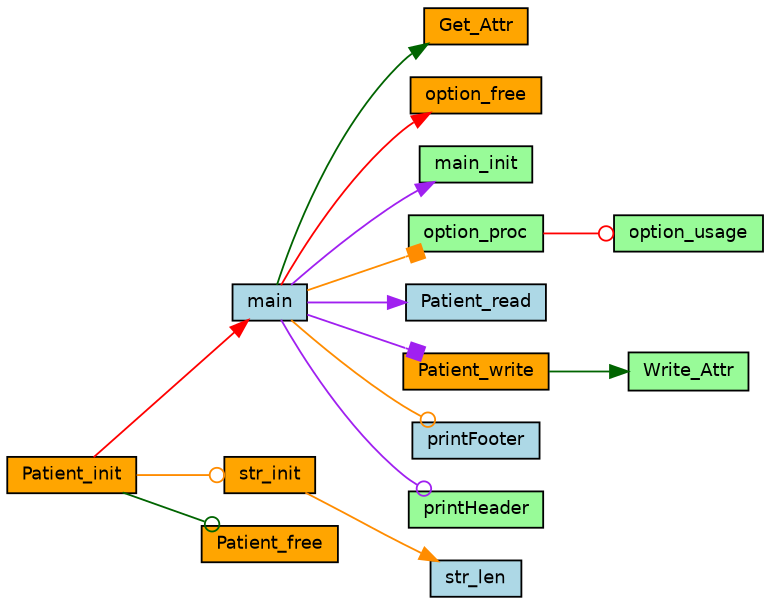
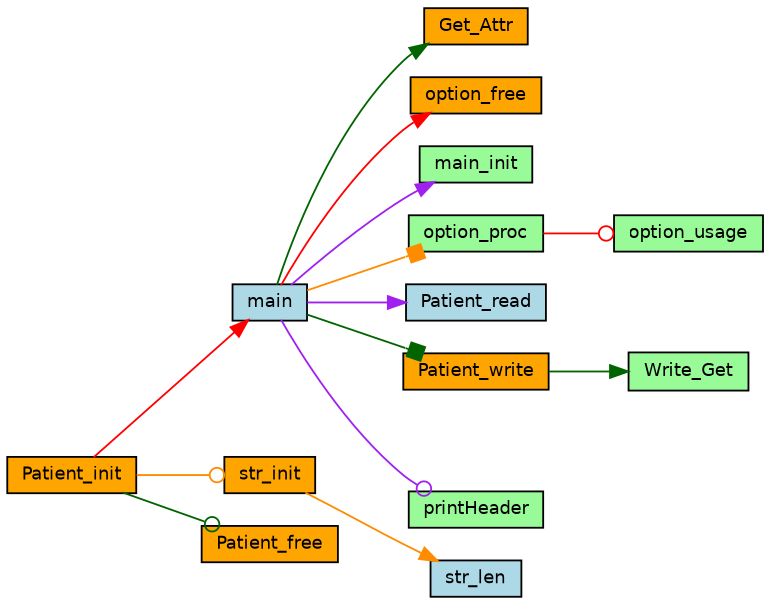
(356, 331) -> (356, 331)
(689, 372) -> (689, 372)
(476, 441) -> none
